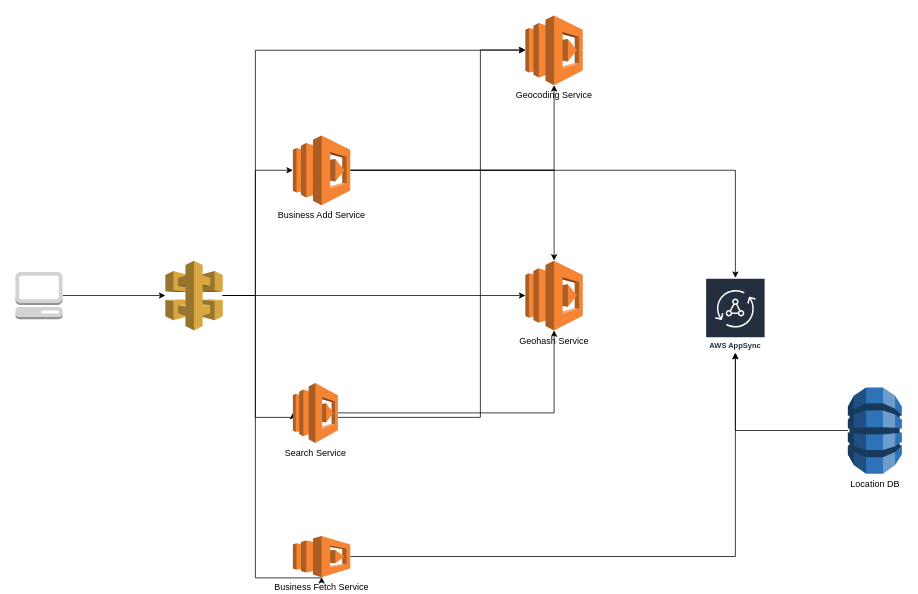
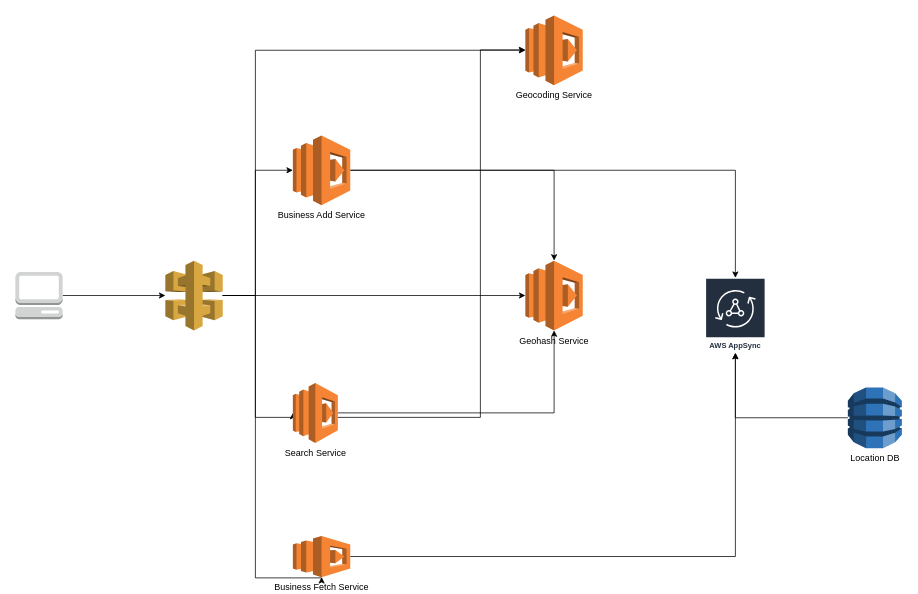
(554, 91) -> none
(875, 431) -> (875, 418)
